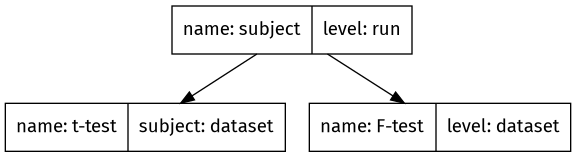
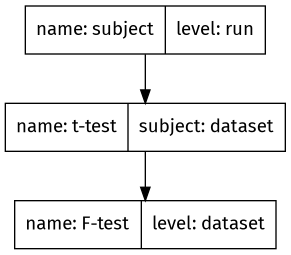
(360, 75) -> (145, 169)
